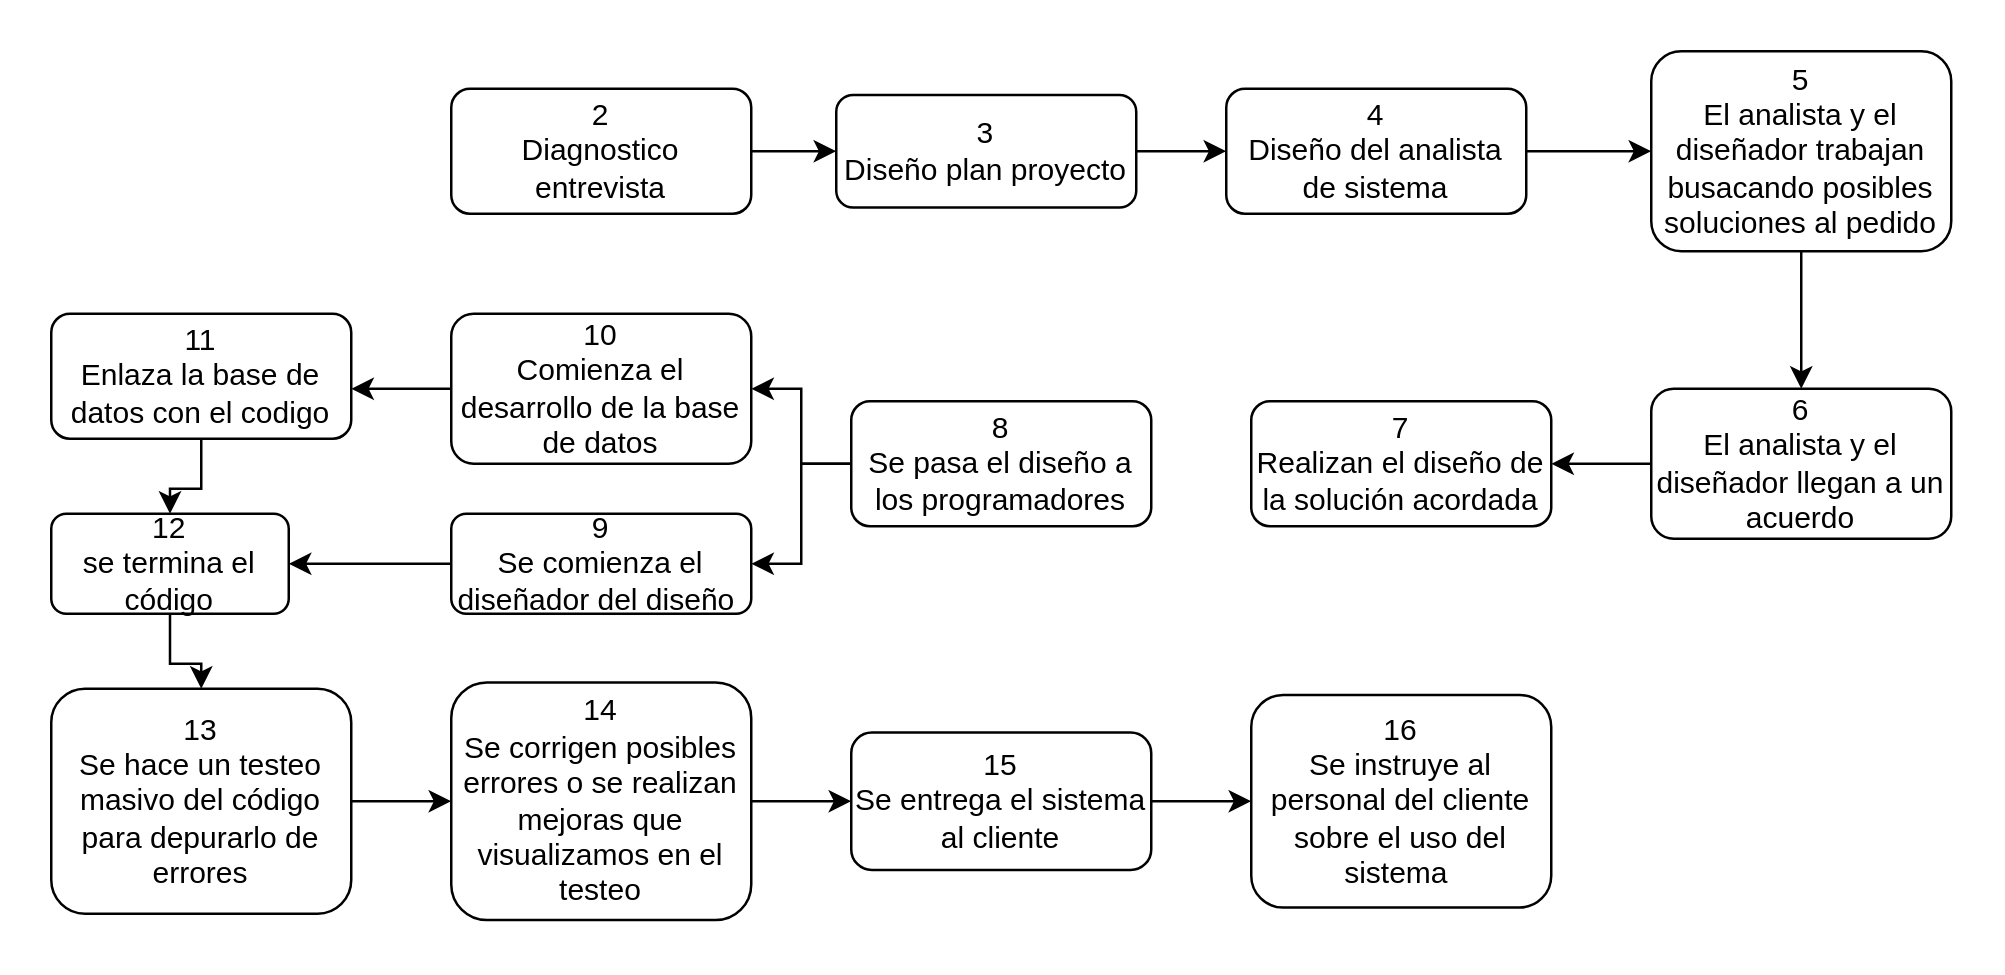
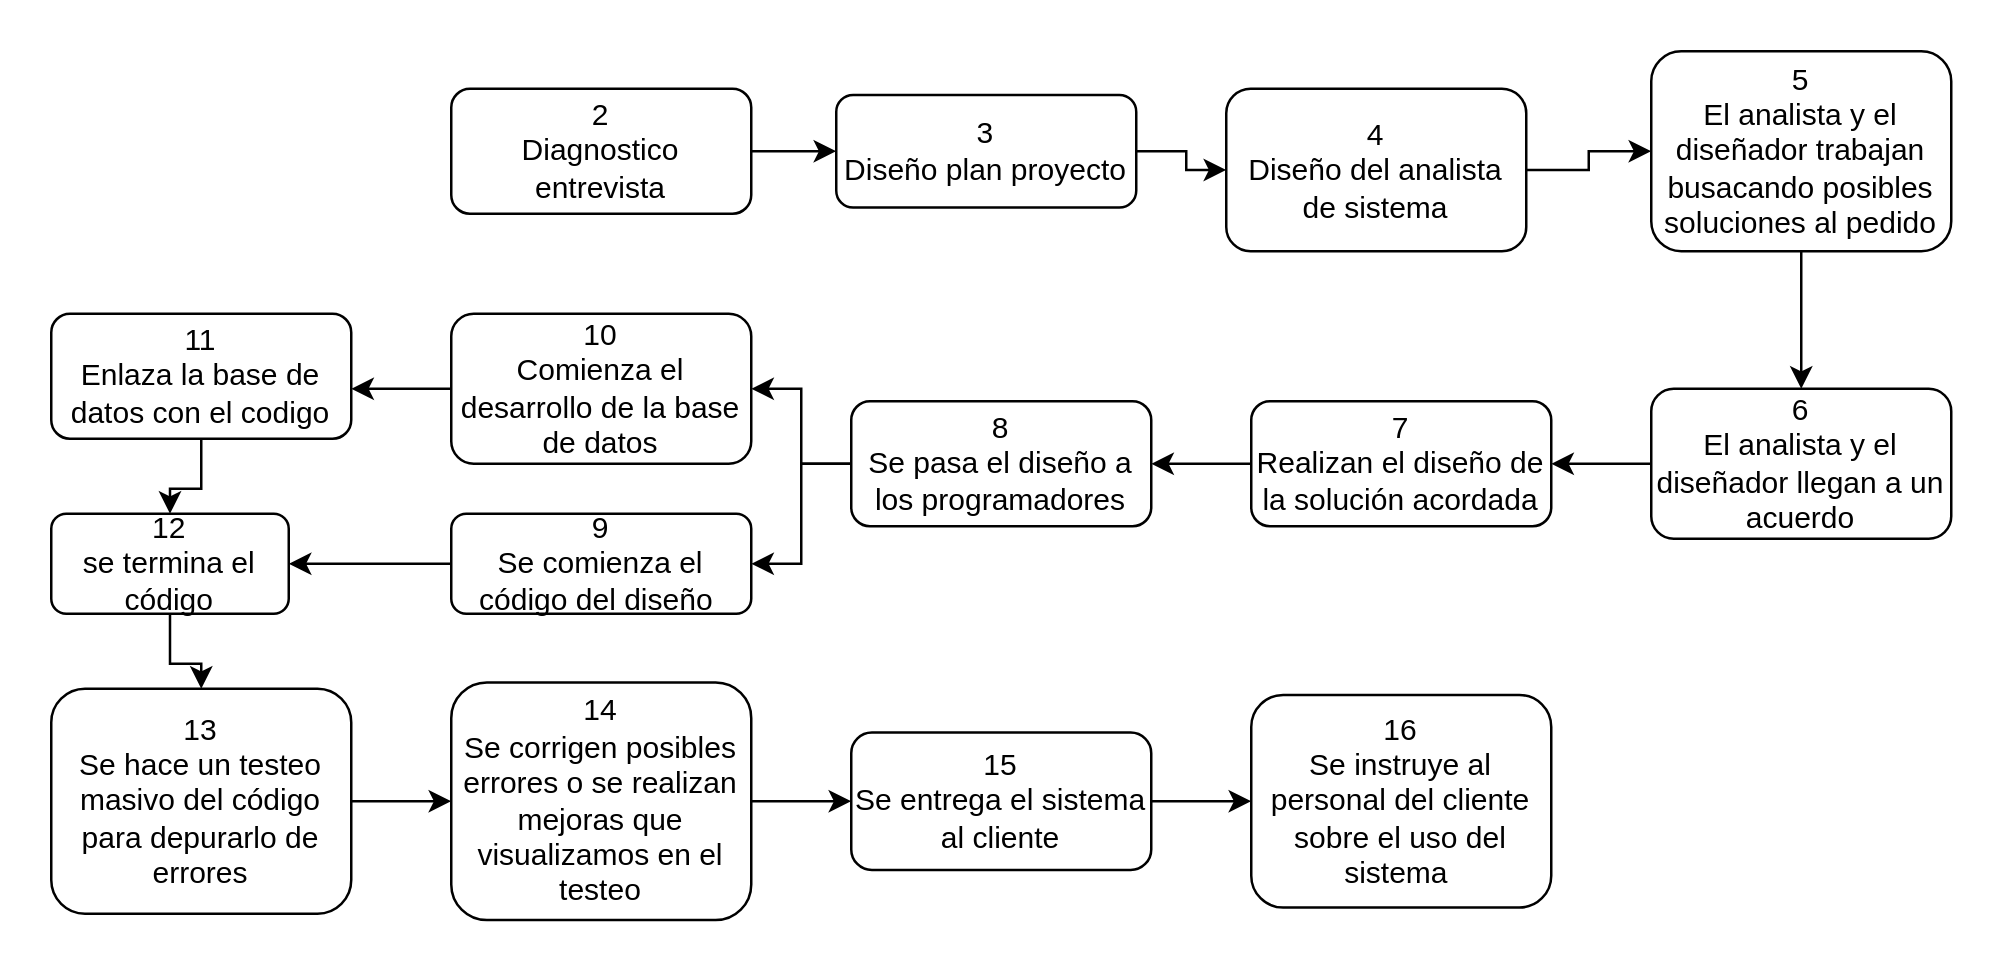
(1376, 151) -> (1376, 170)
none -> (1209, 464)
(601, 564) -> (601, 564)
